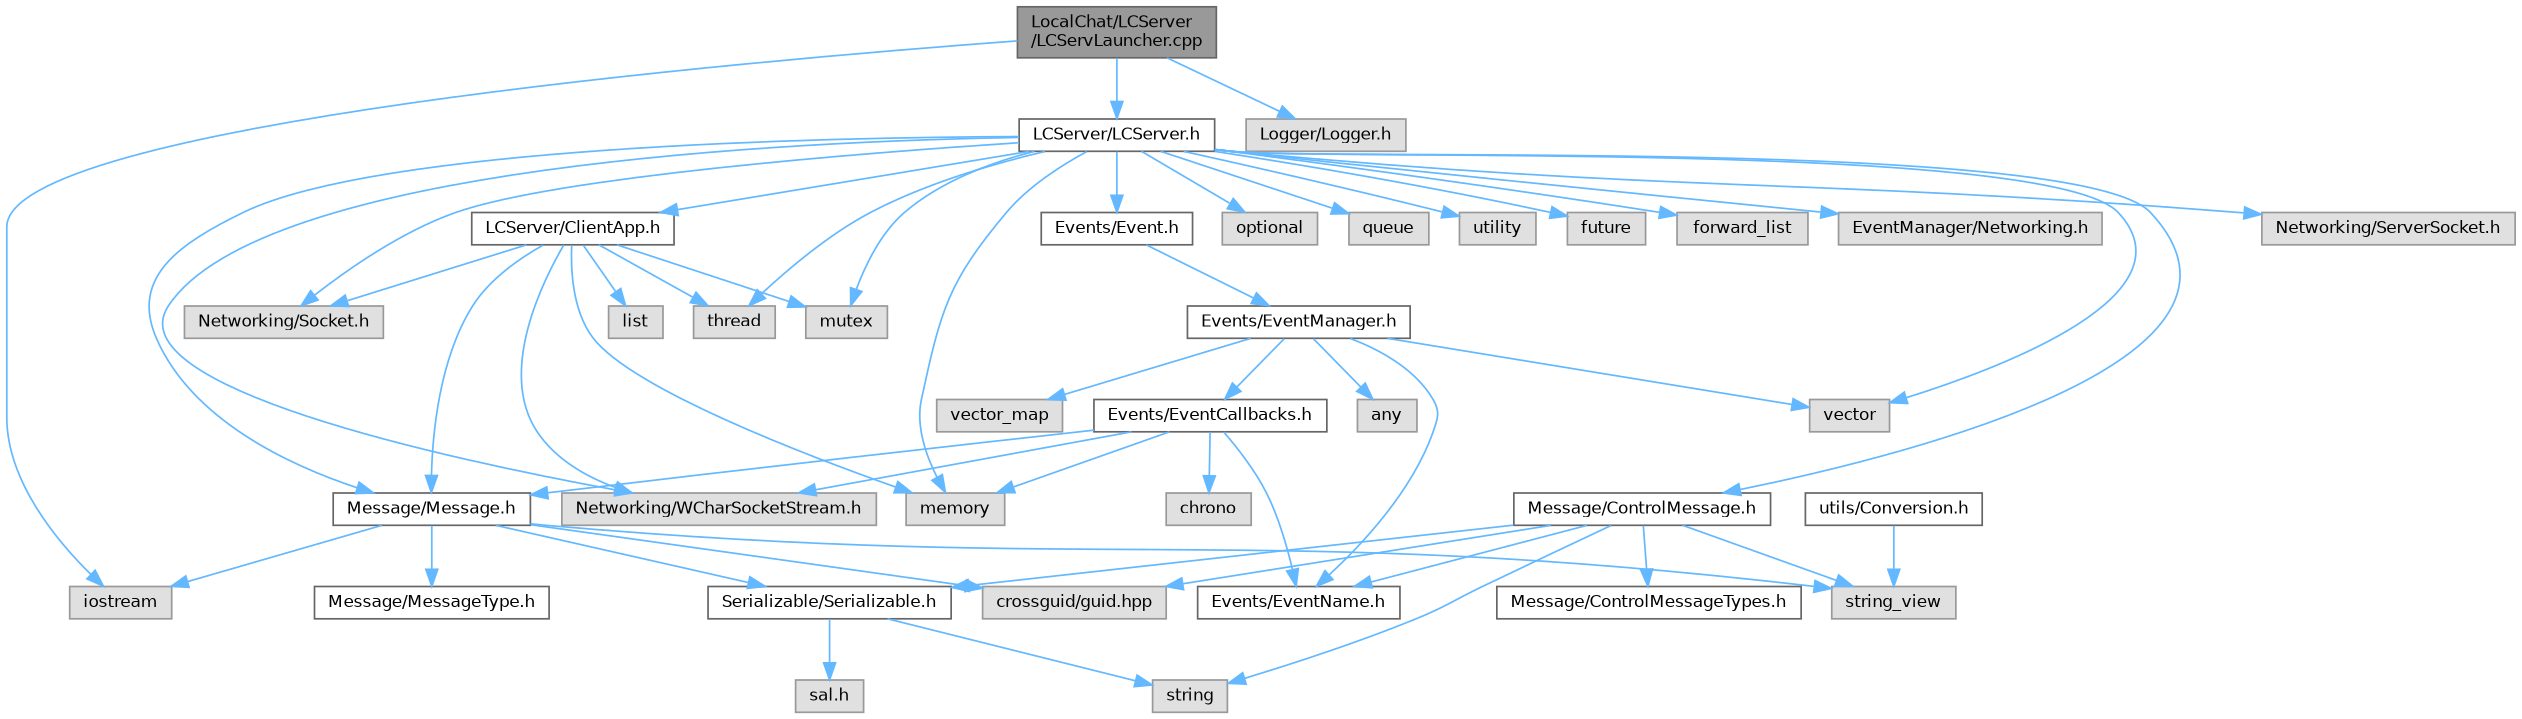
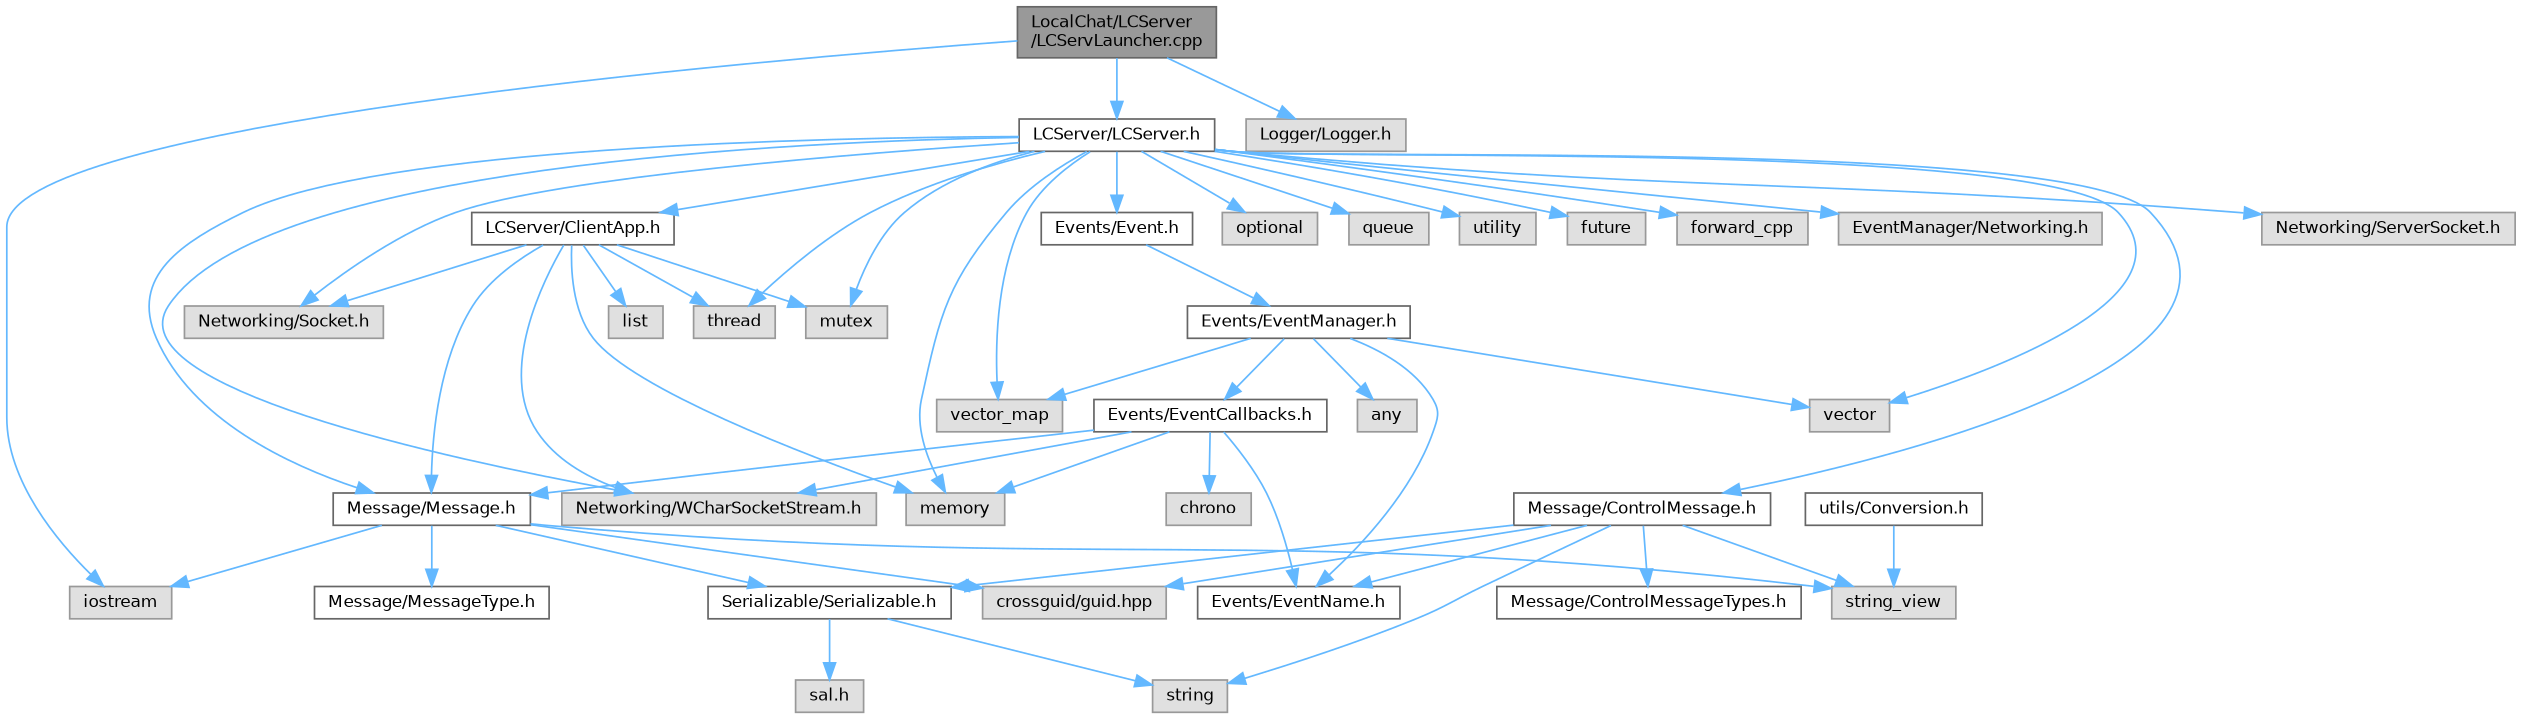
(1743, 229) -> (1743, 229)
none -> (1011, 252)
